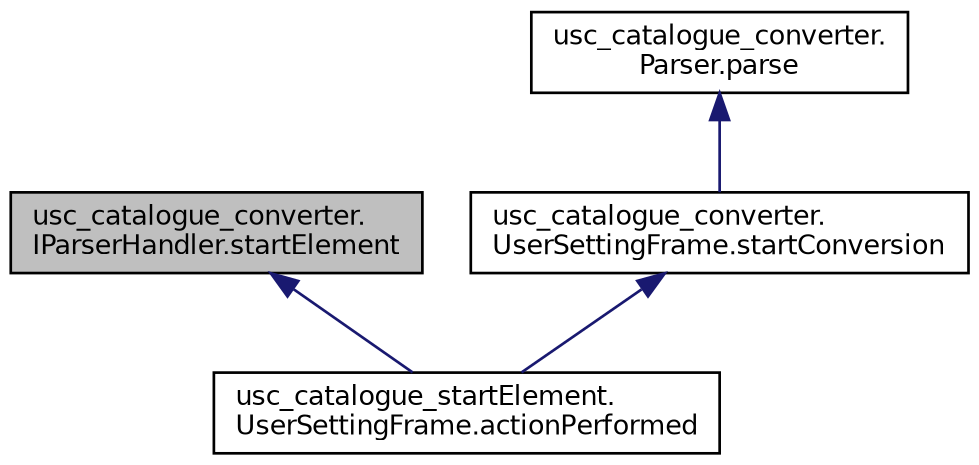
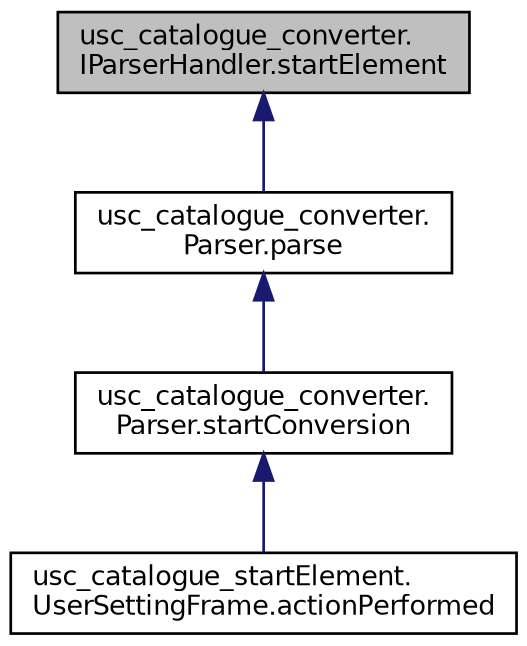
(720, 233) -> (264, 413)
(353, 331) -> (264, 156)
